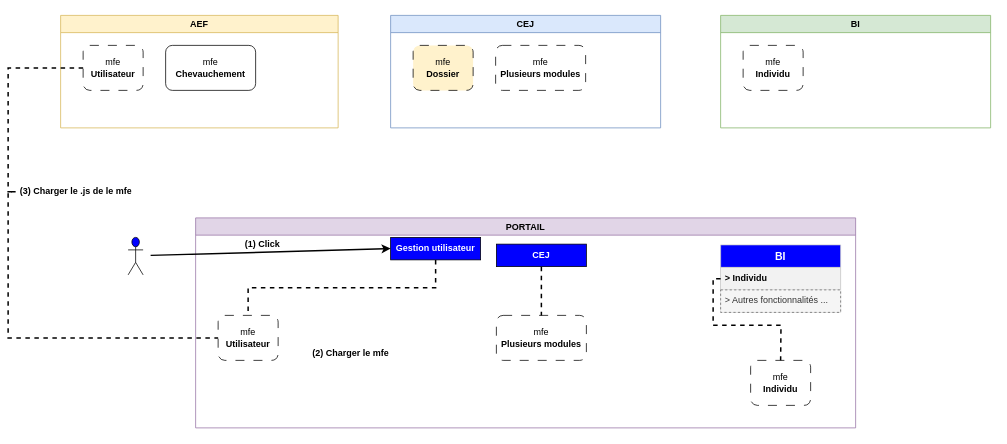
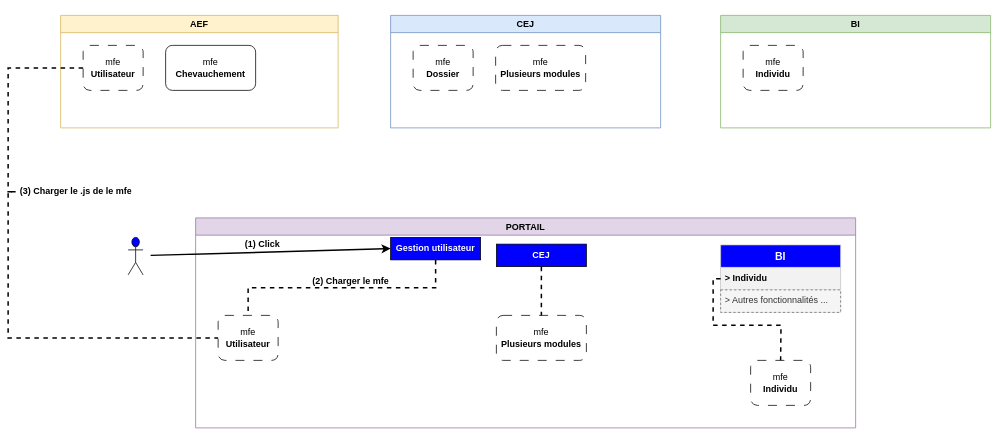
(443, 68) -> (443, 68)
(353, 353) -> (353, 282)
